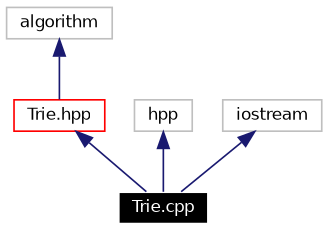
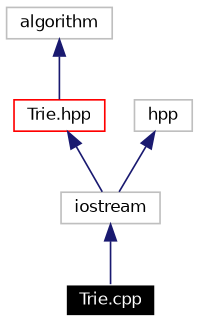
(118, 167) -> (89, 169)
(163, 170) -> (133, 169)
